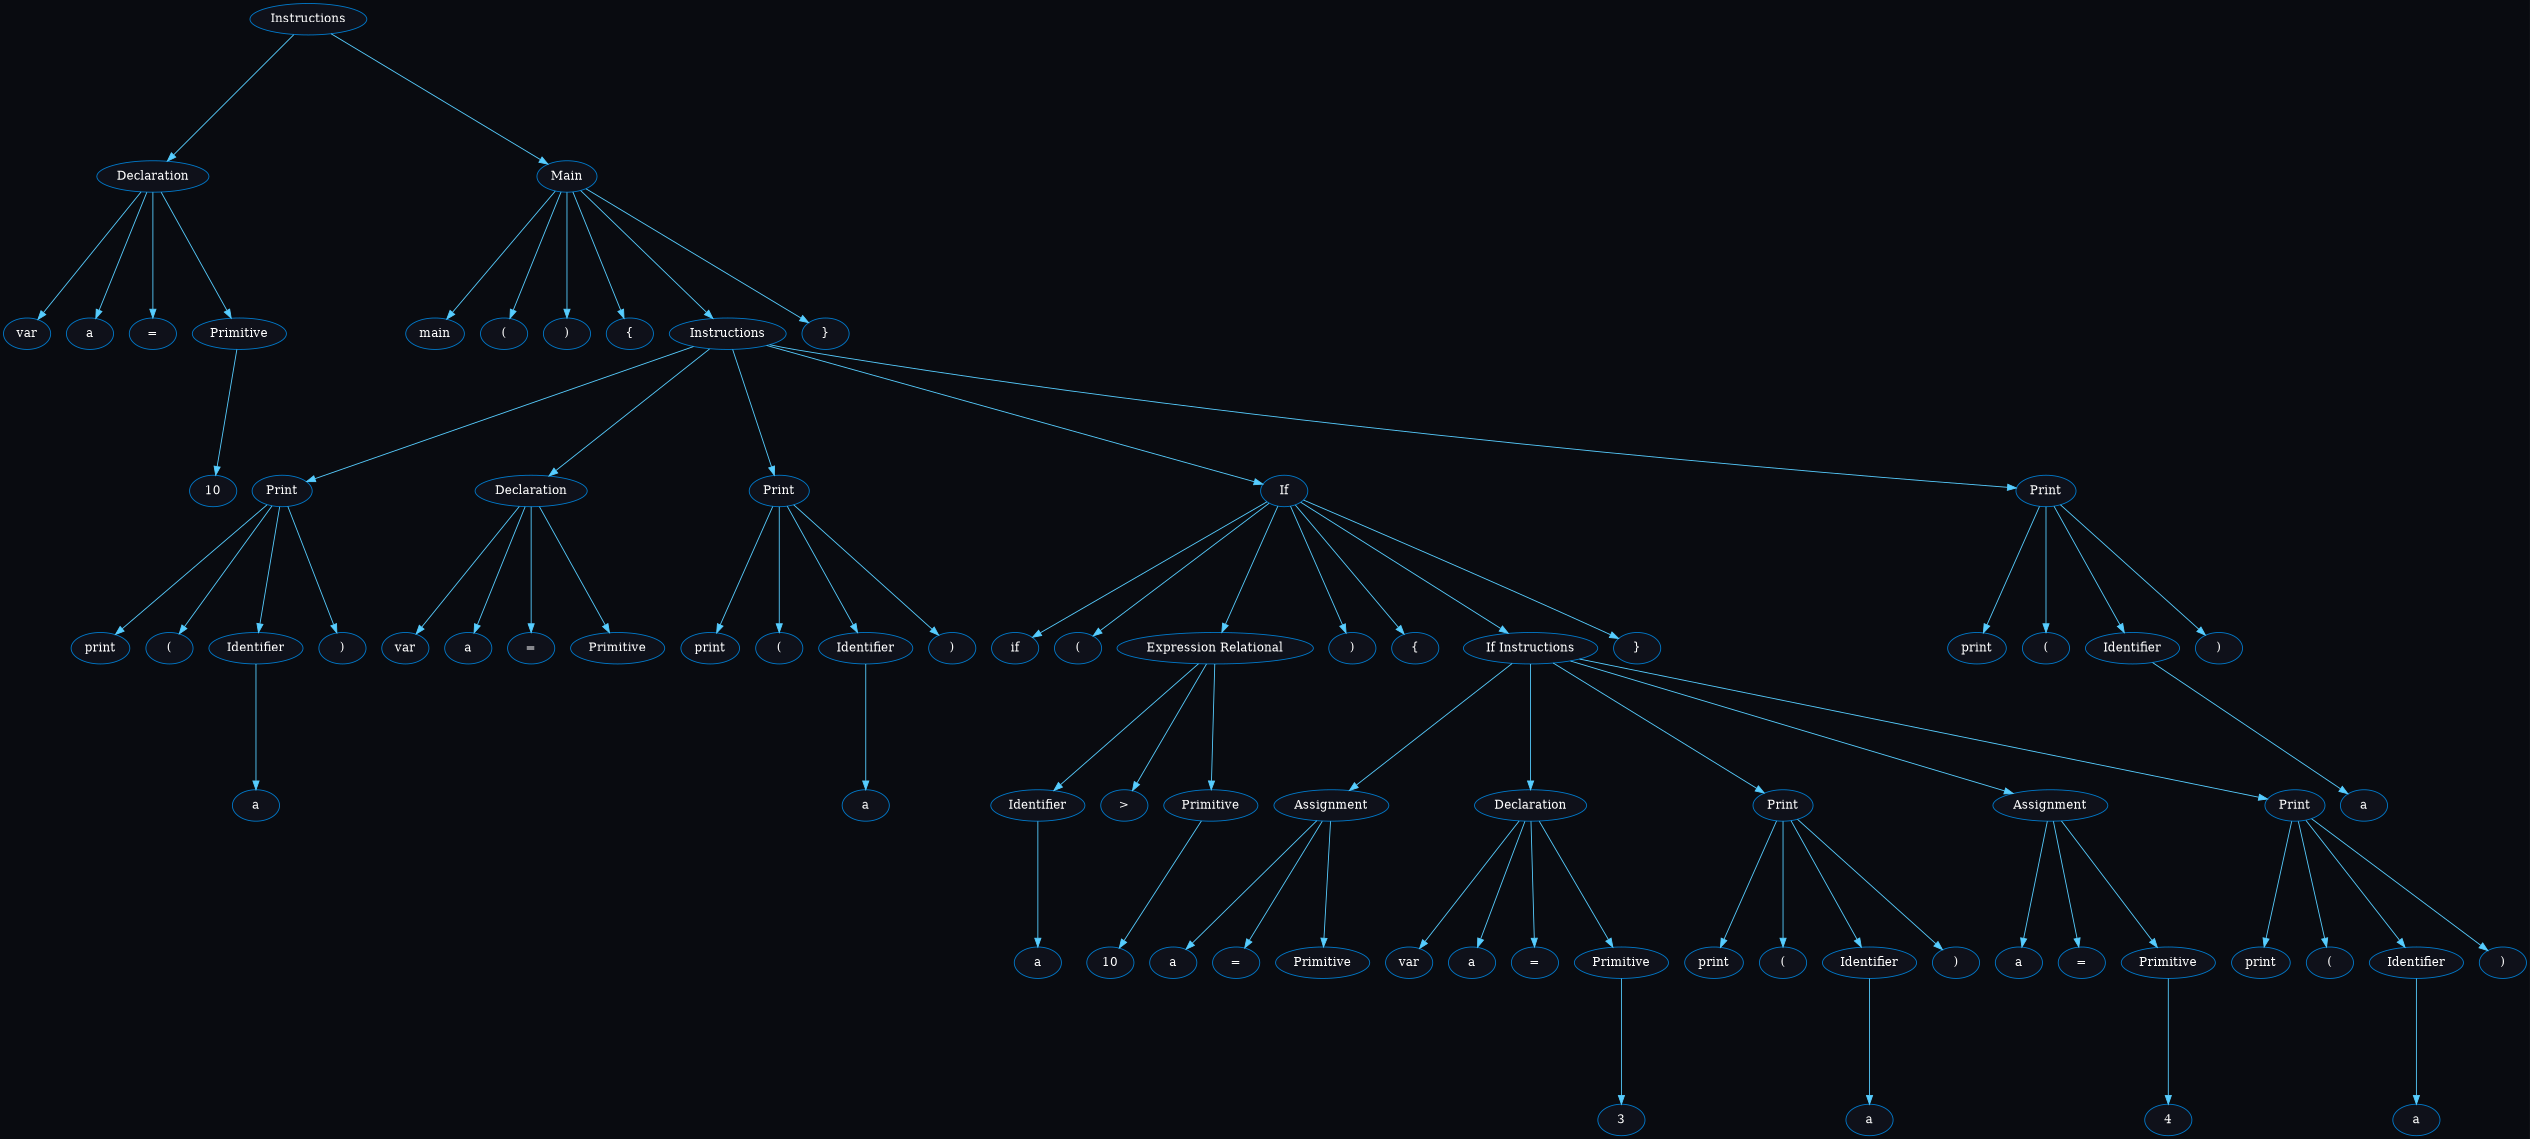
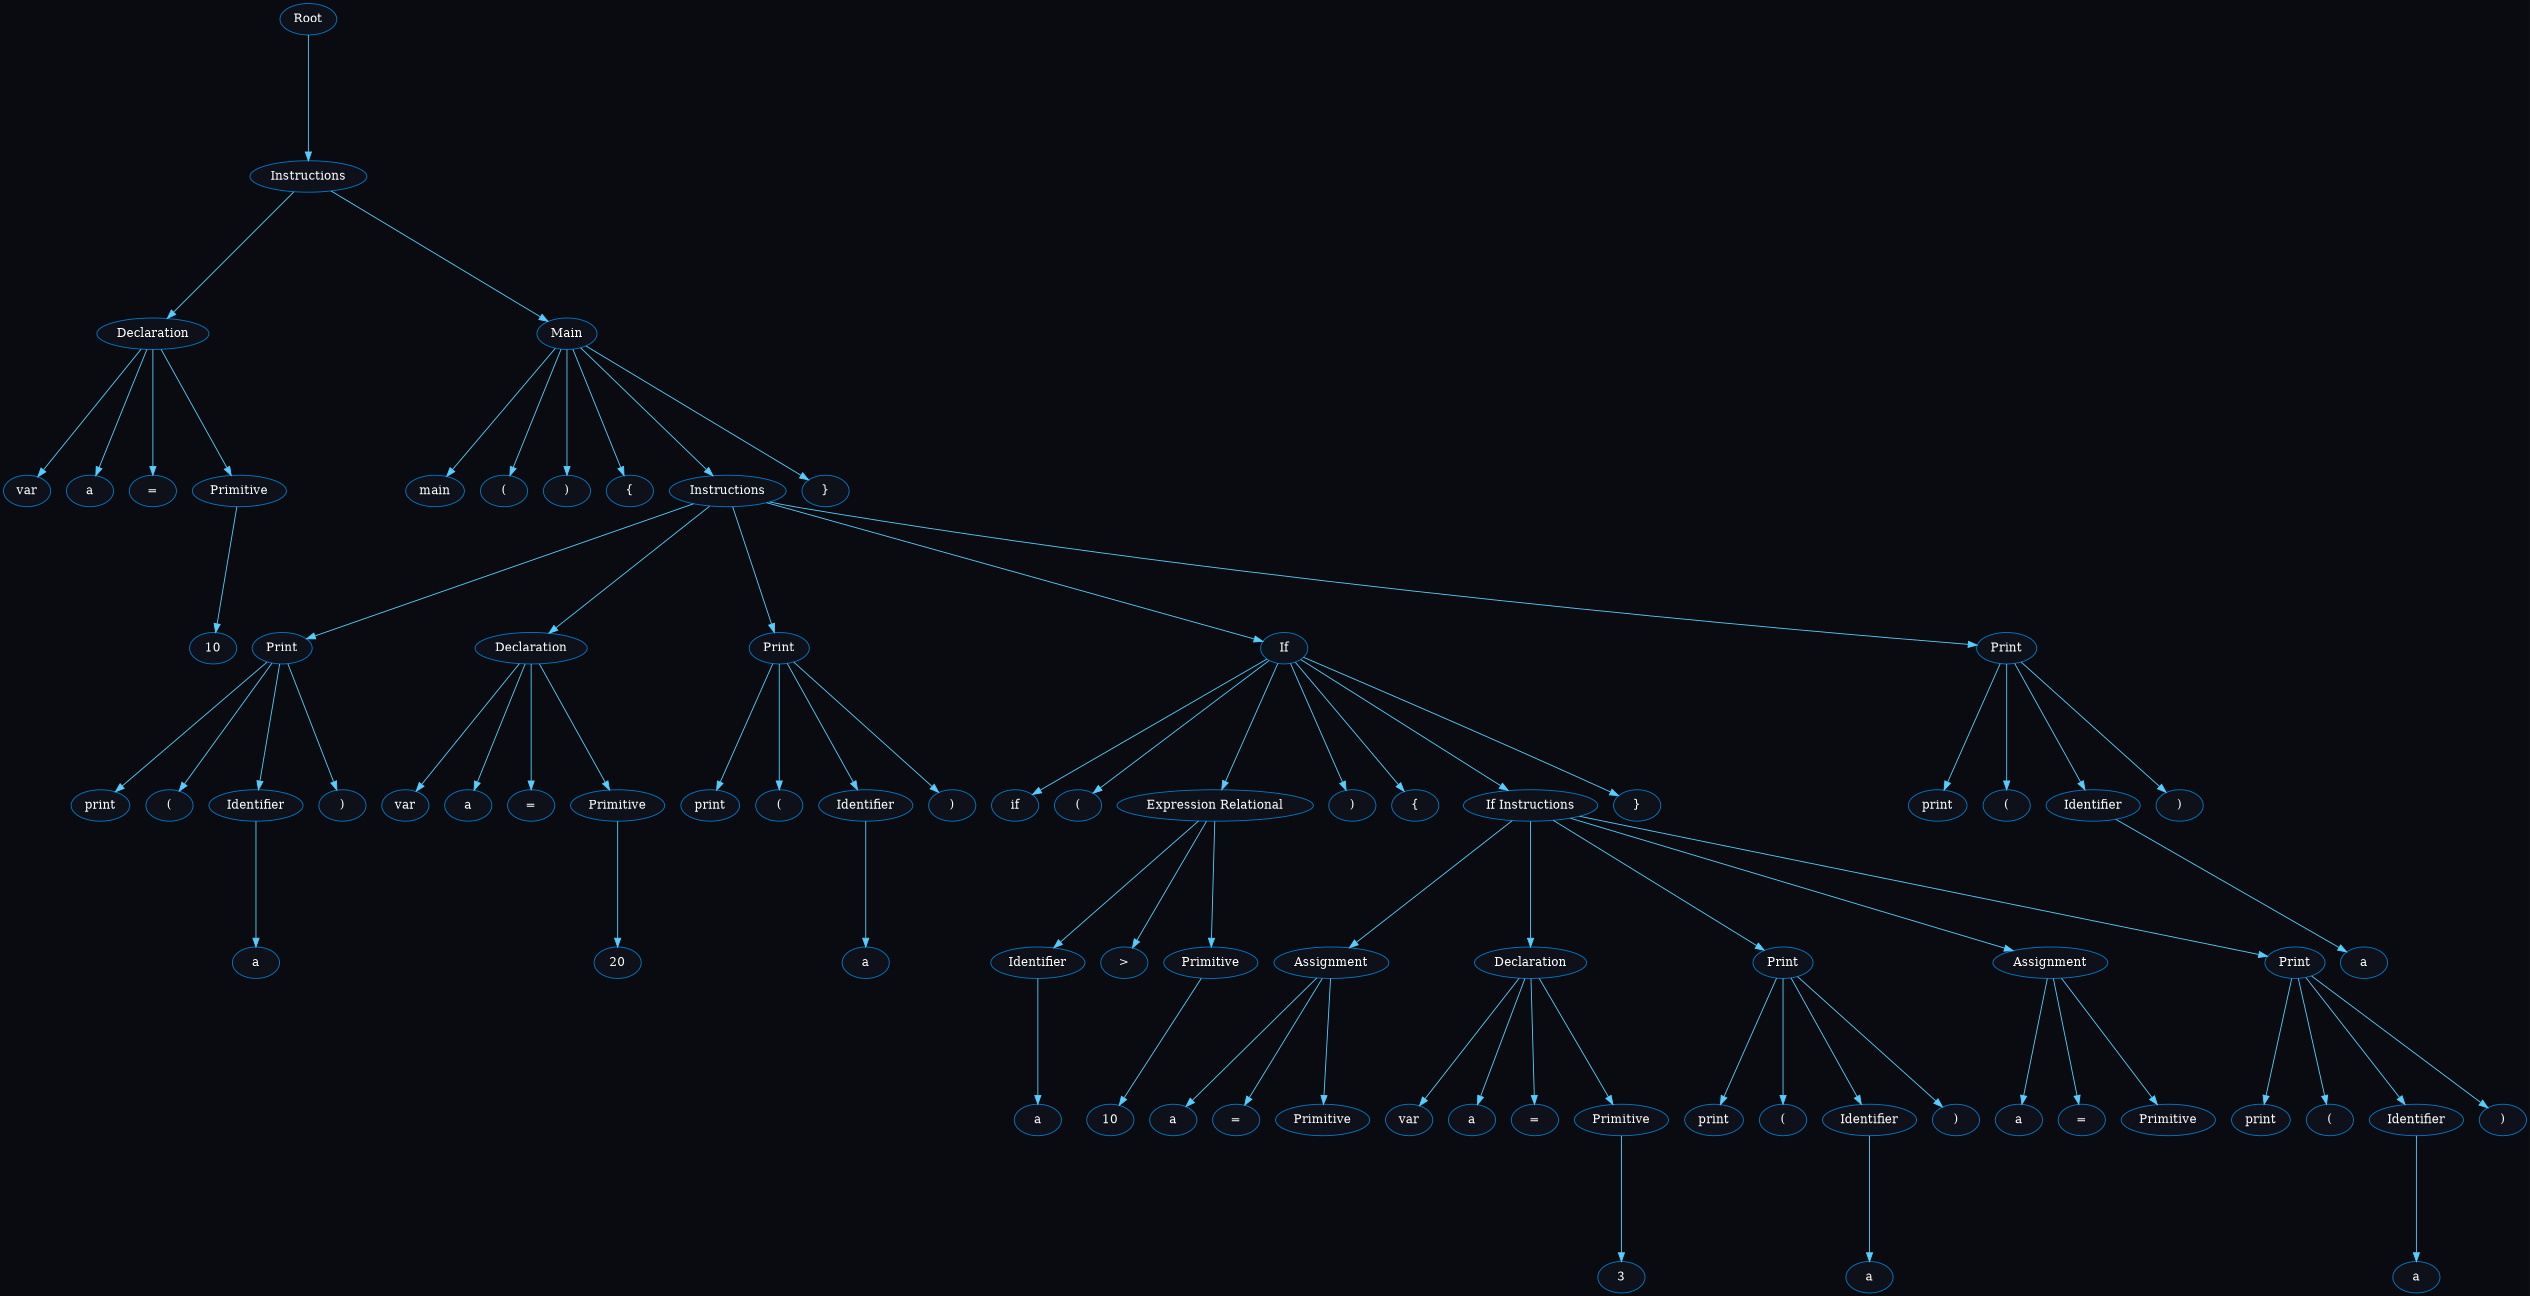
none -> (308, 19)
none -> (618, 963)
(2168, 1120) -> none
